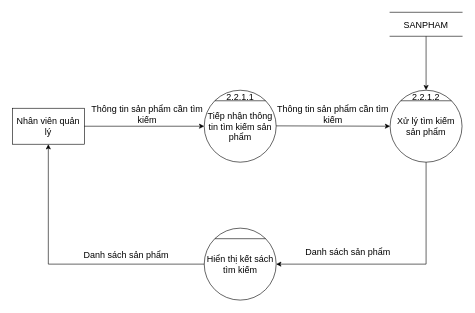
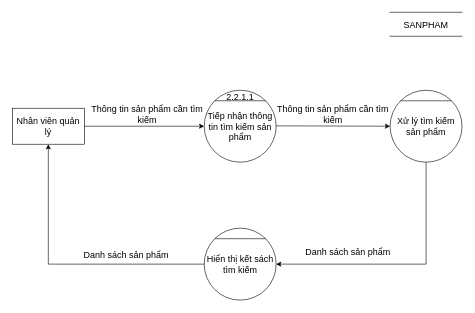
(426, 84) -> none
(426, 96) -> none
